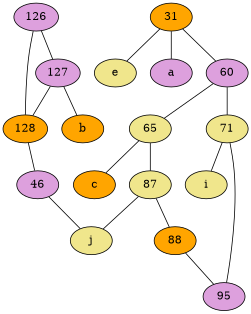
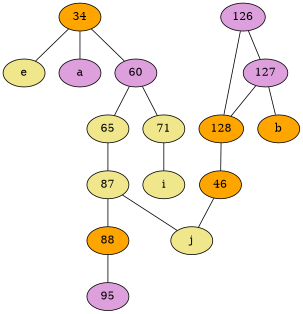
(171, 17) -> (80, 17)
(38, 185) -> (220, 185)
(94, 185) -> none
(235, 213) -> none
